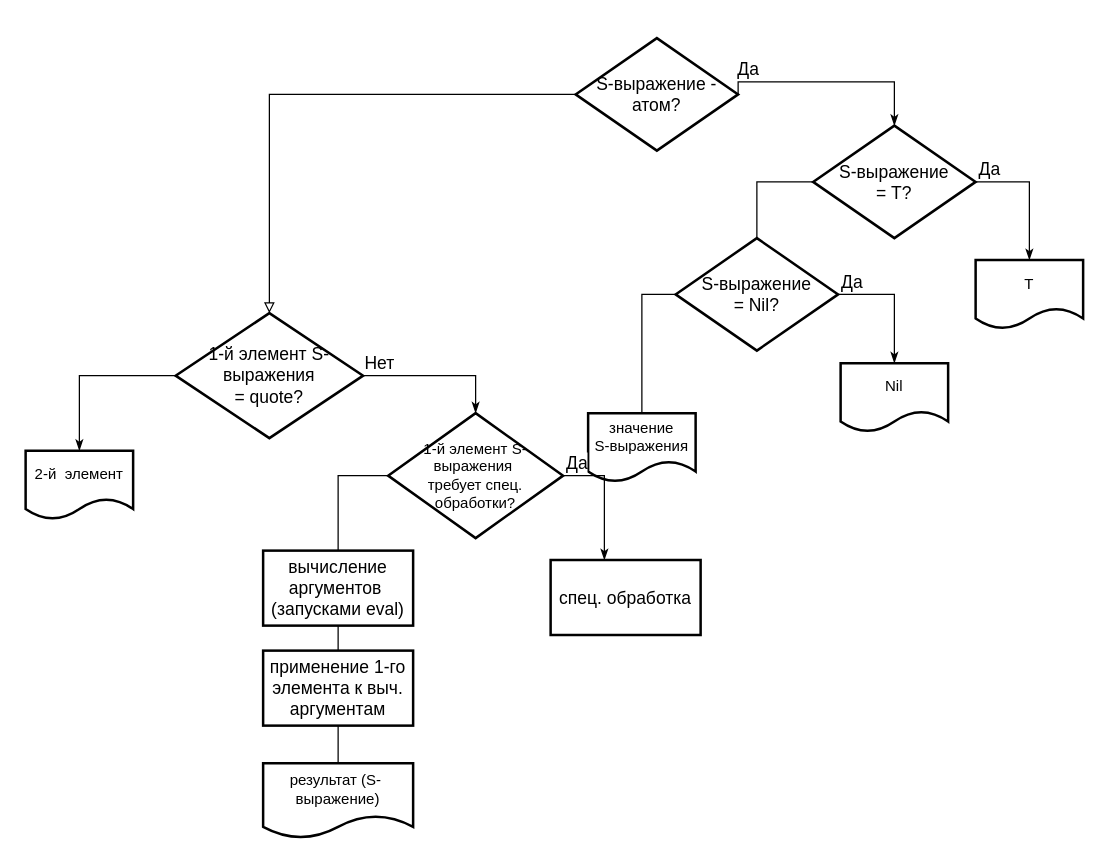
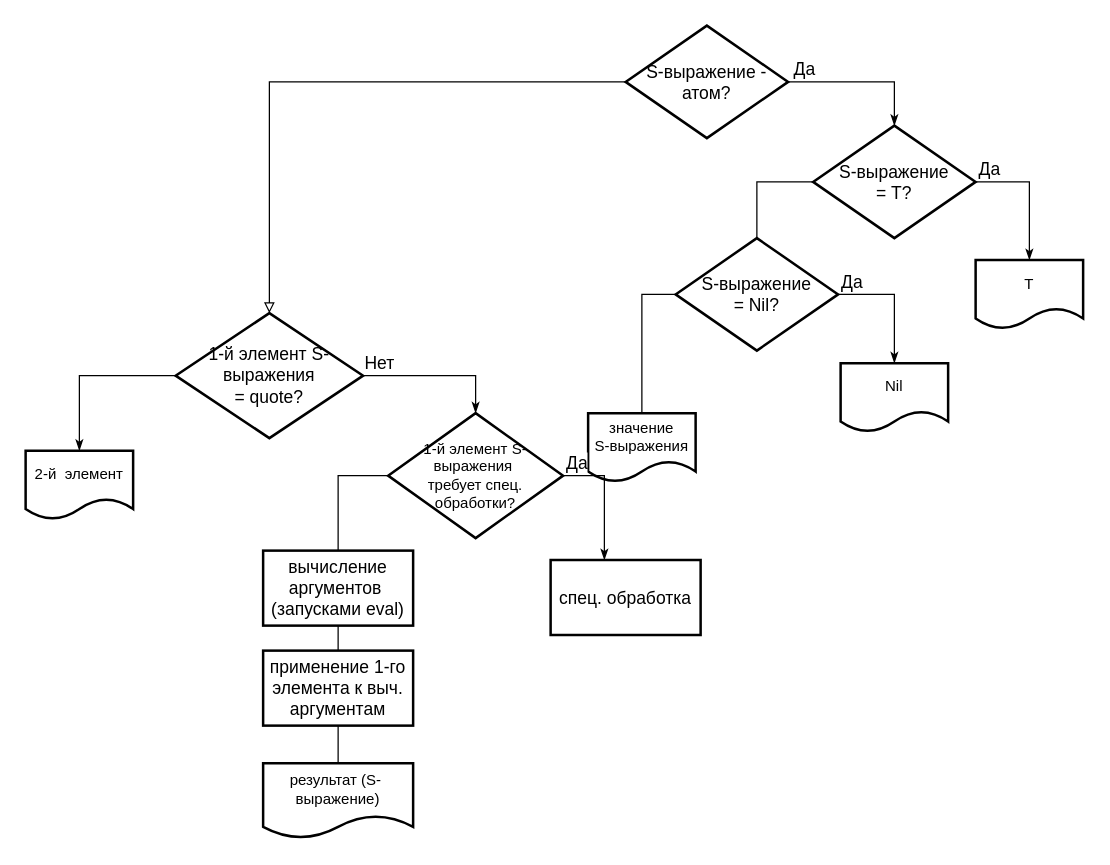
(657, 94) -> (707, 82)
